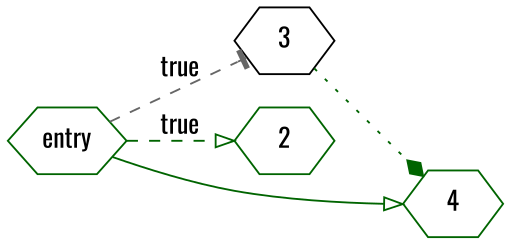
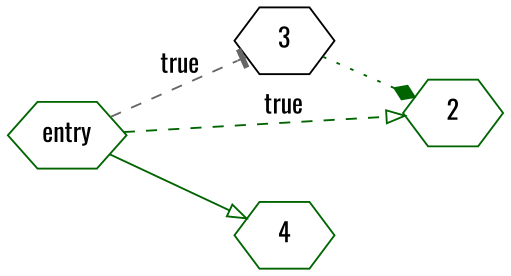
(361, 114) -> (359, 72)
